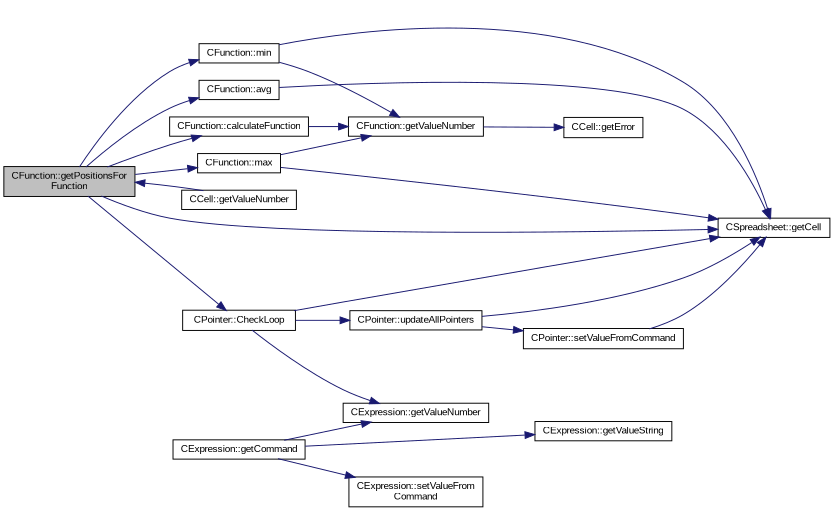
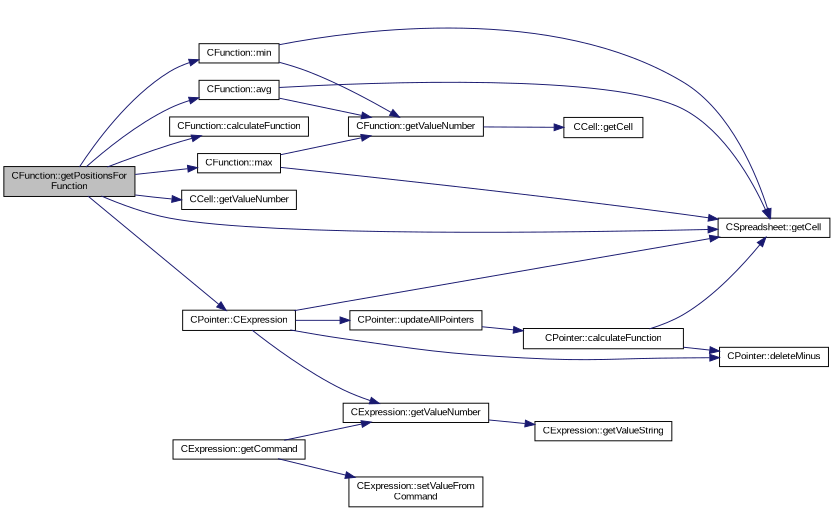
(324, 127) -> (320, 107)
(603, 128) -> (603, 128)
(174, 187) -> (153, 197)
(622, 295) -> none
(239, 320) -> (239, 320)
(603, 339) -> (603, 339)
none -> (774, 357)
(415, 441) -> (507, 422)
